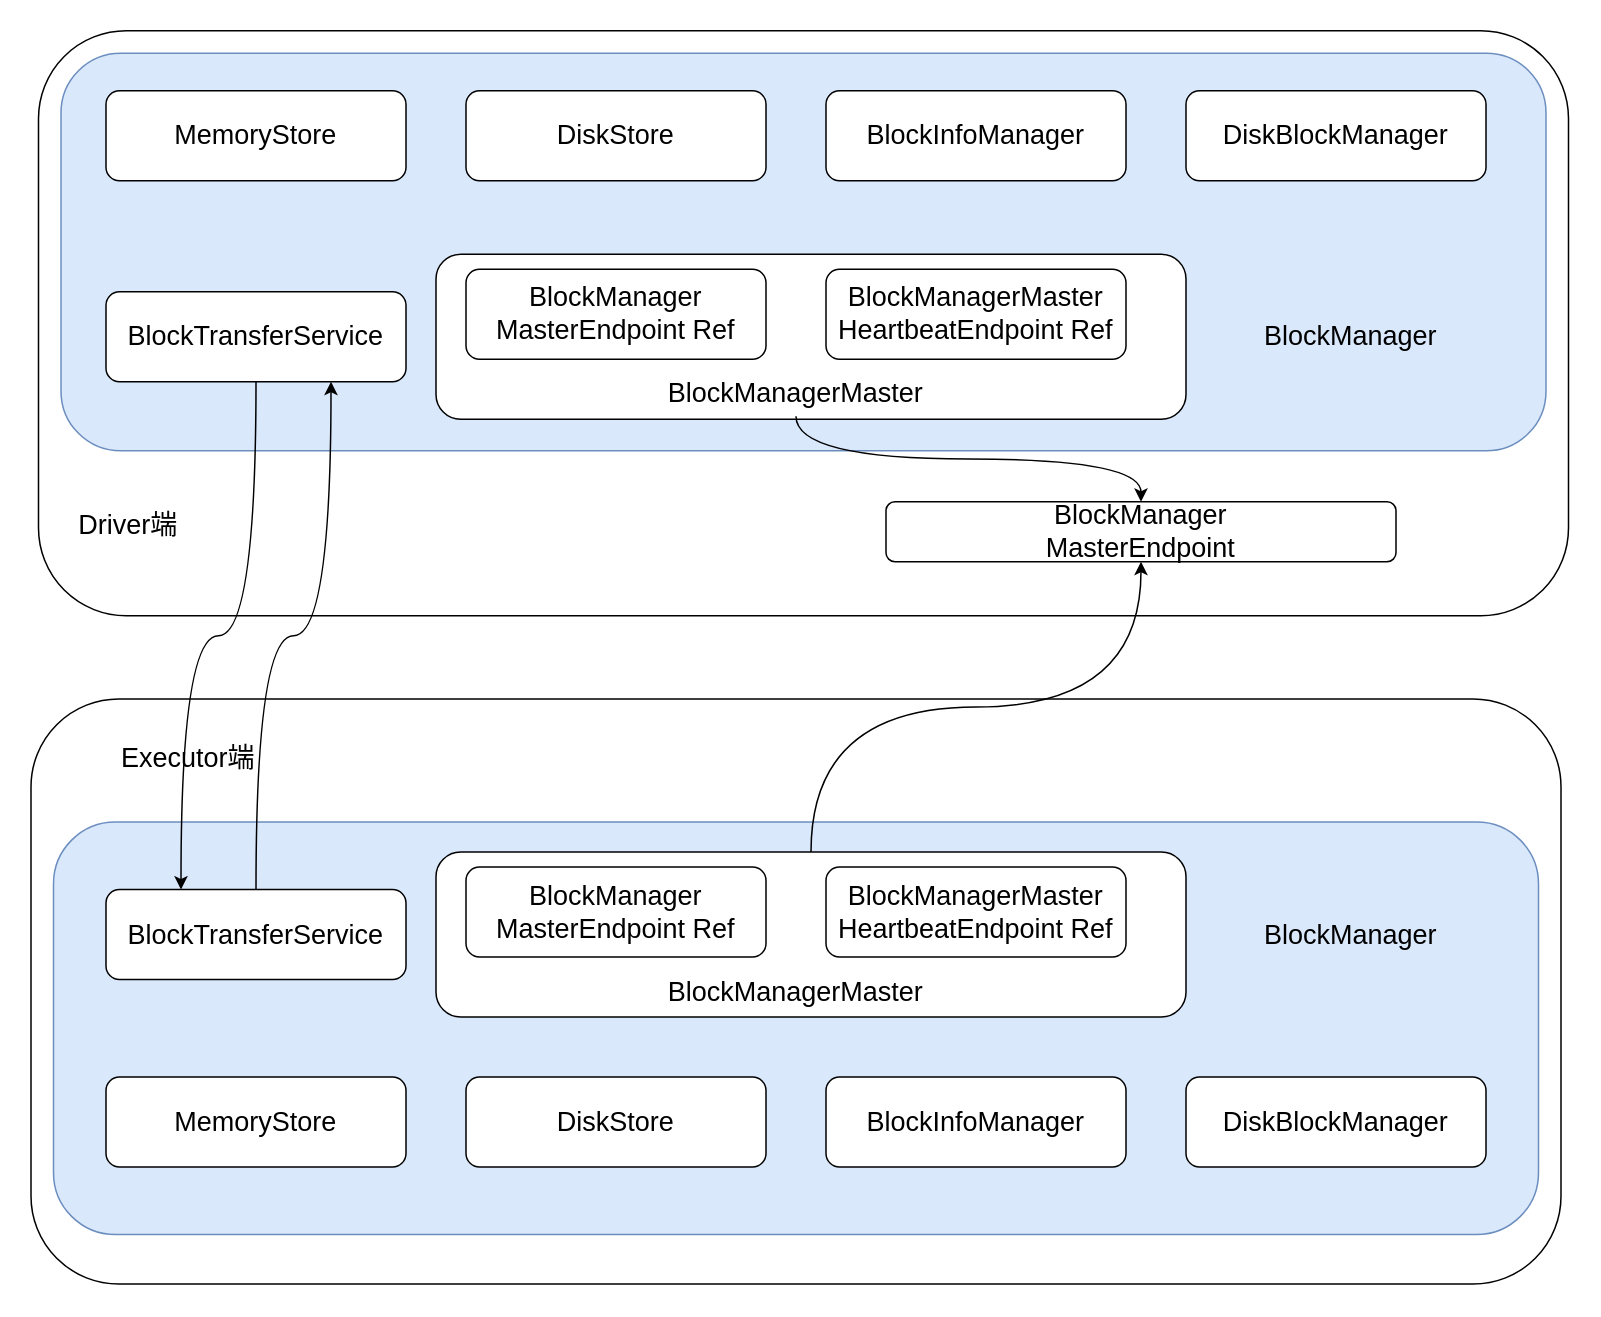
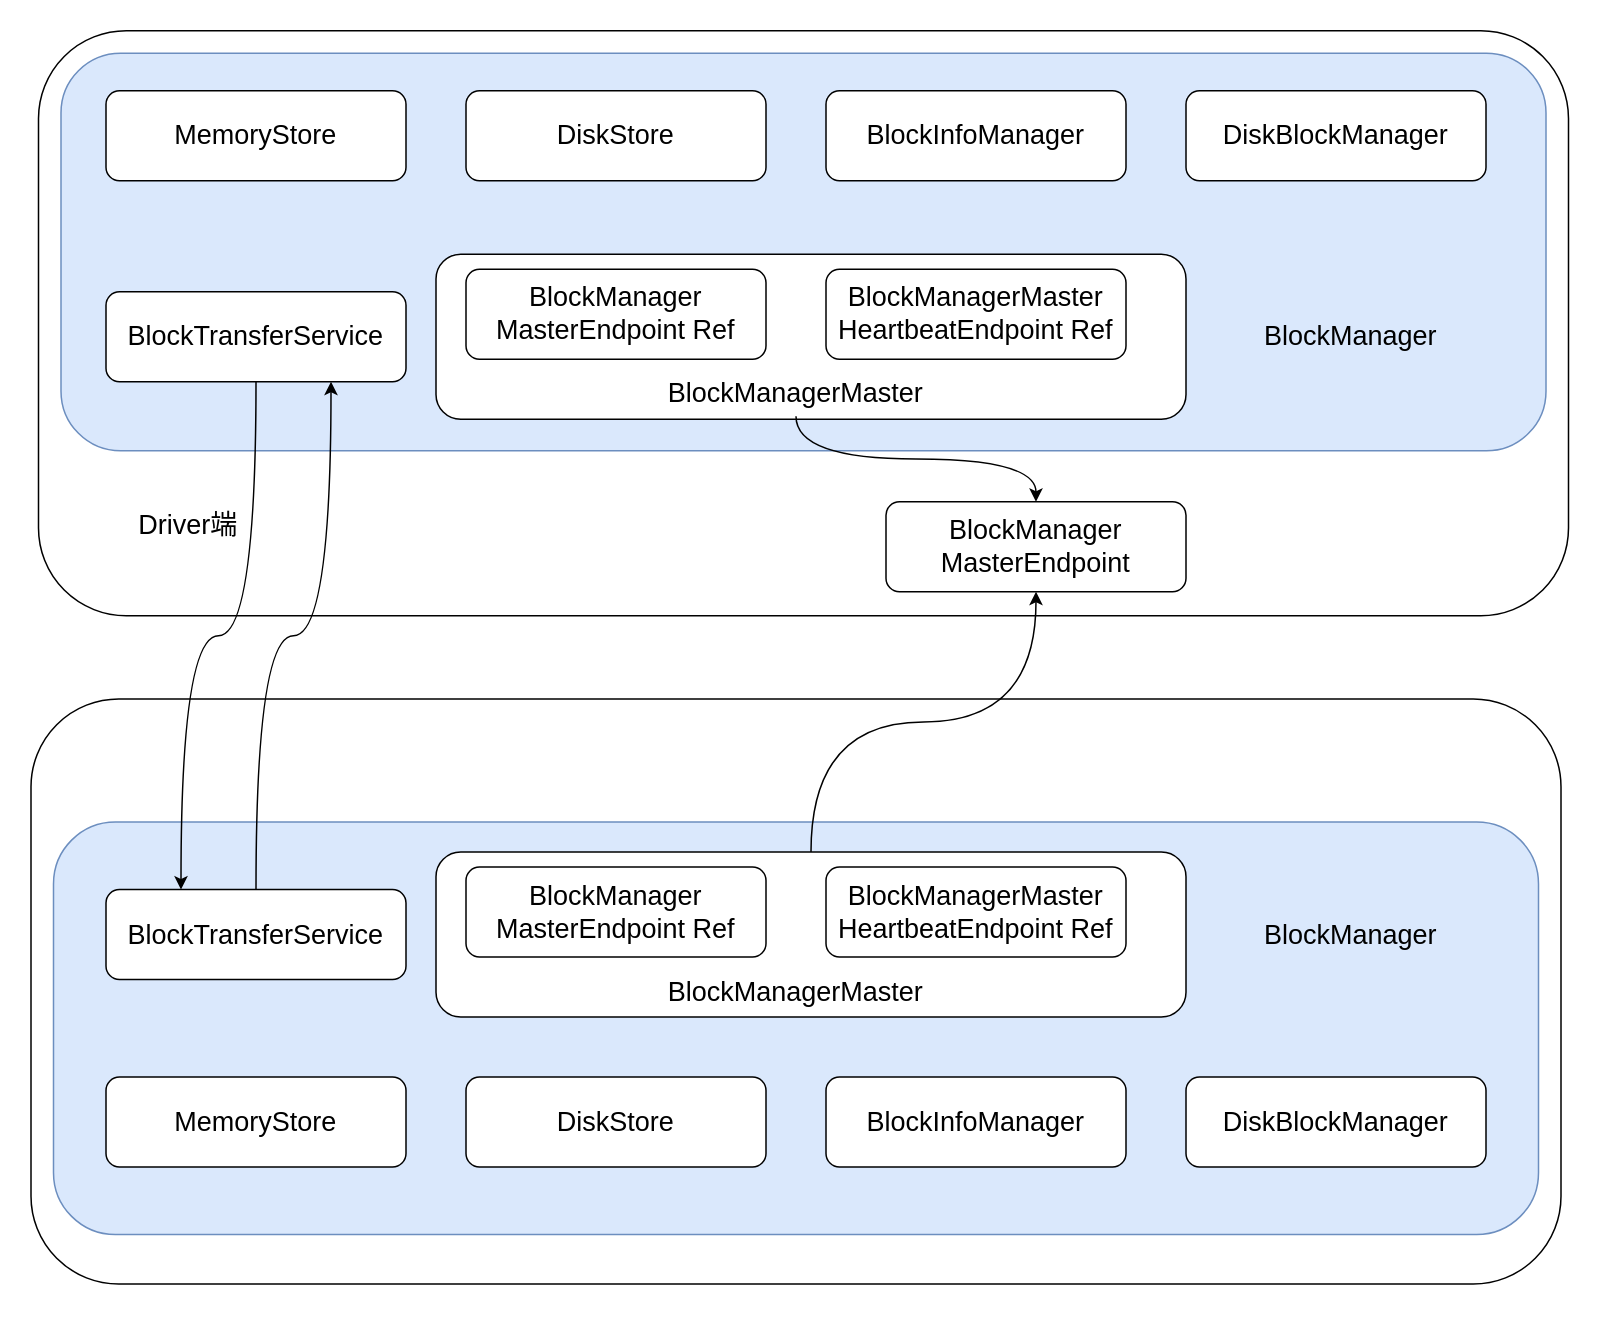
(128, 526) -> (188, 526)
(1141, 532) -> (1036, 547)
(188, 758) -> none
